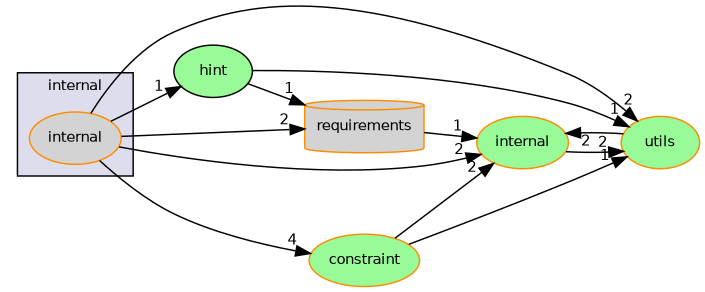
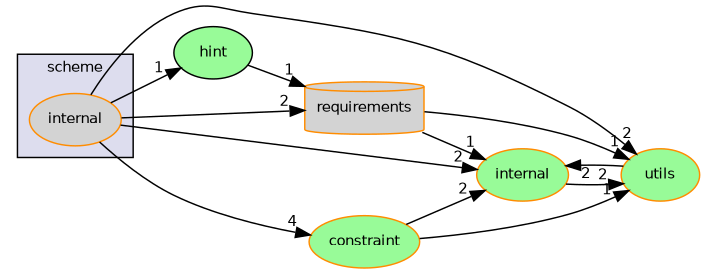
(437, 80) -> (522, 125)
(75, 87) -> (75, 68)
